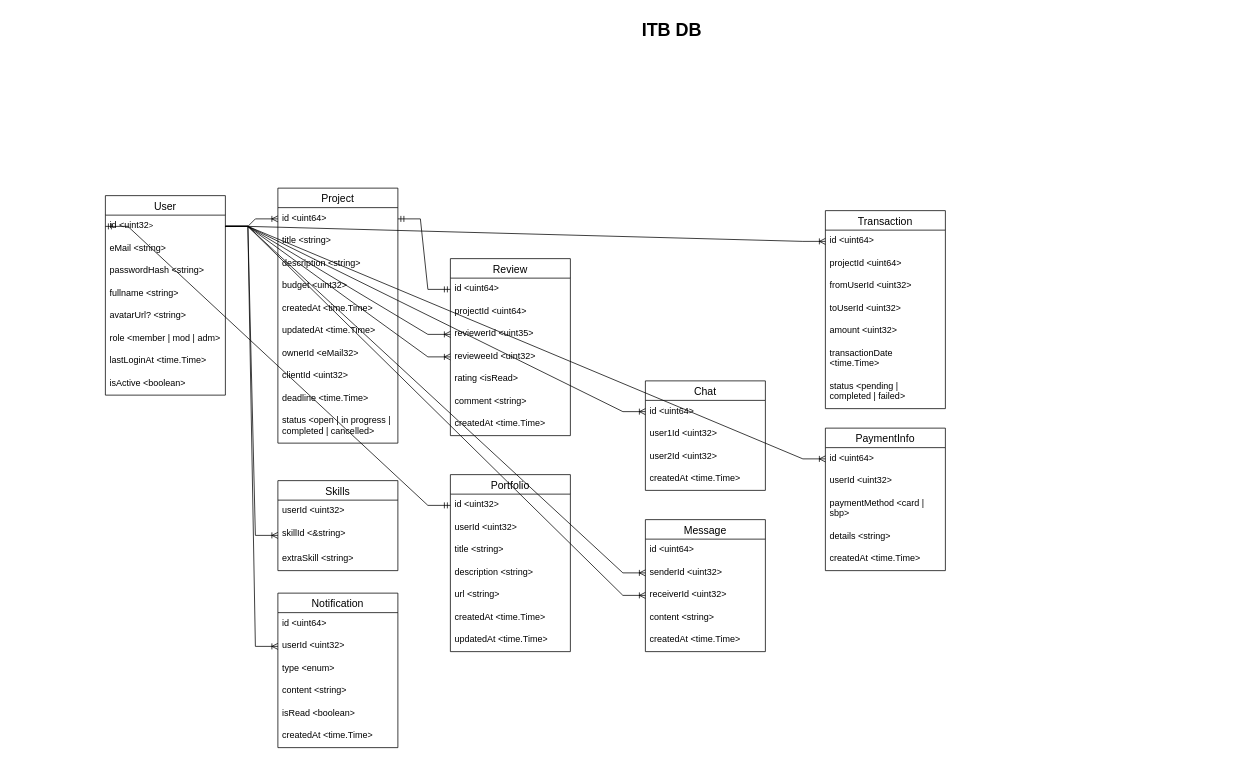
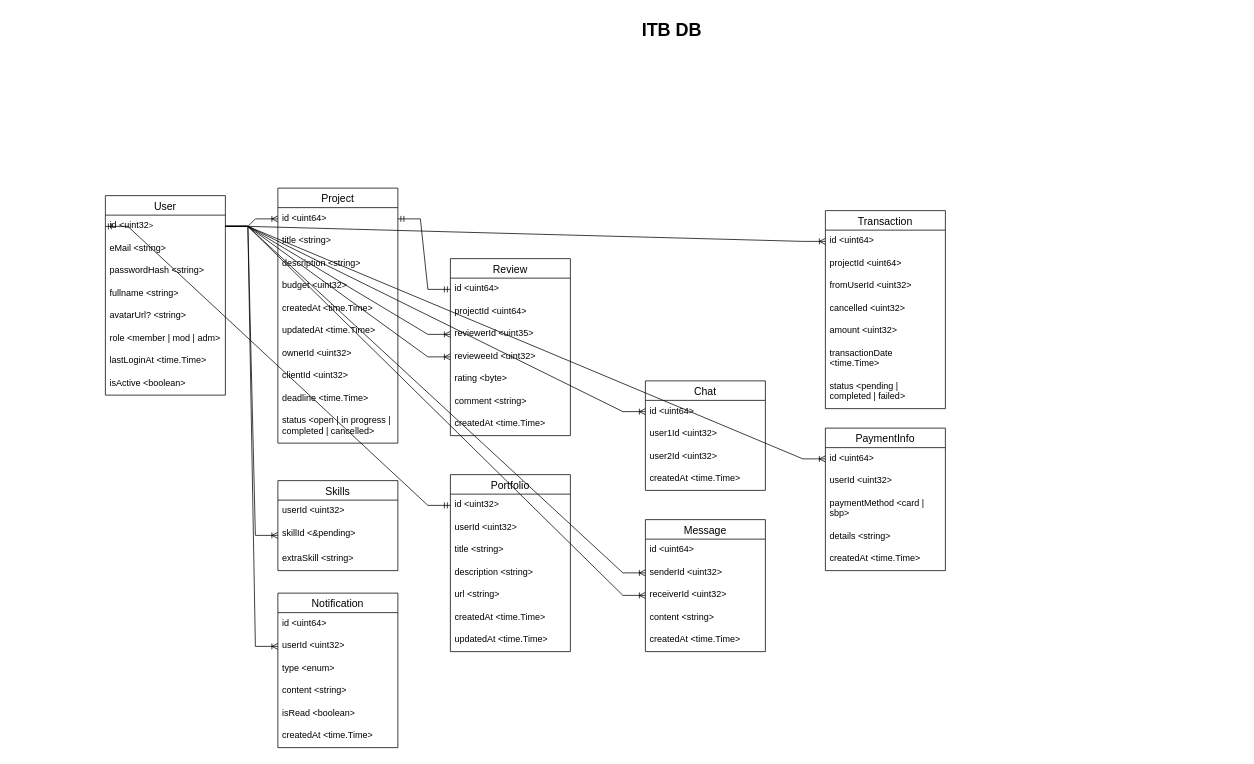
(870, 308) -> (871, 308)
(322, 353) -> (320, 353)
(489, 379) -> (485, 379)
(319, 533) -> (322, 533)
